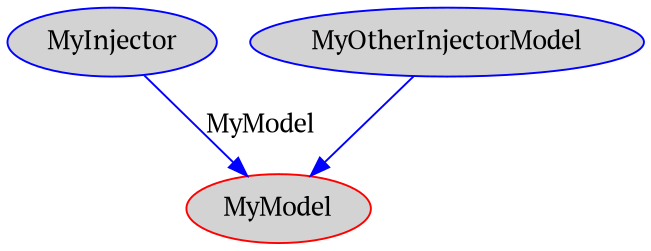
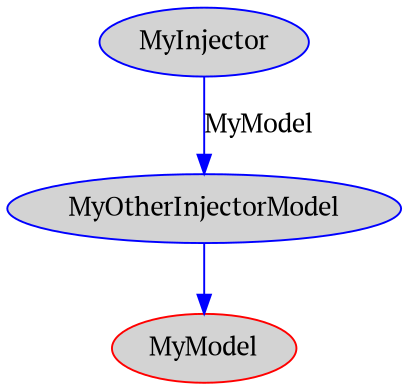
(189, 119) -> (204, 116)
